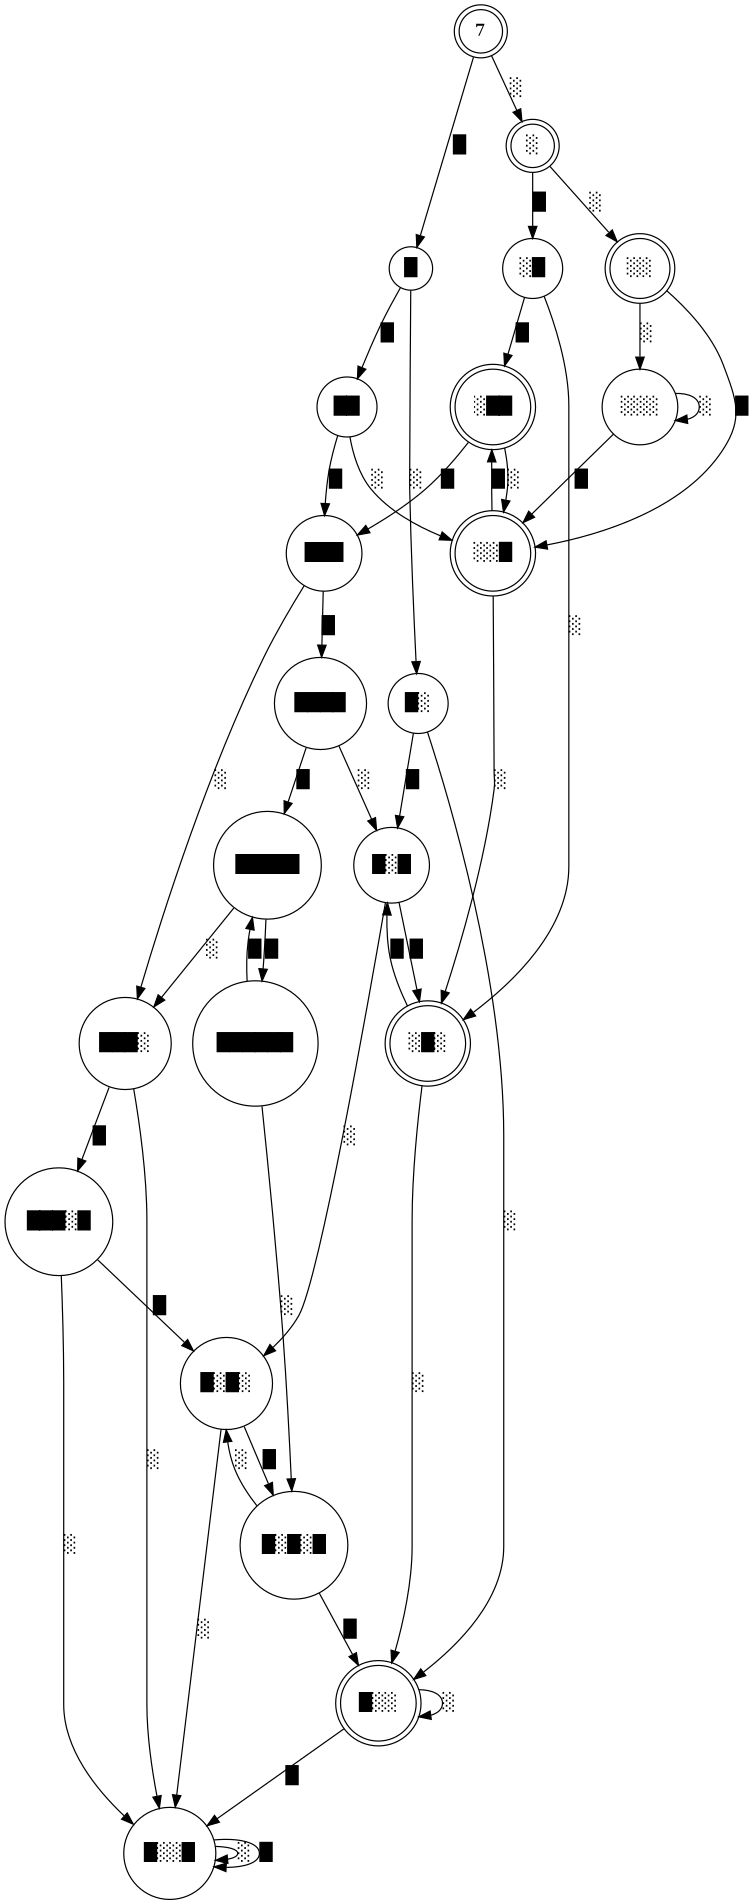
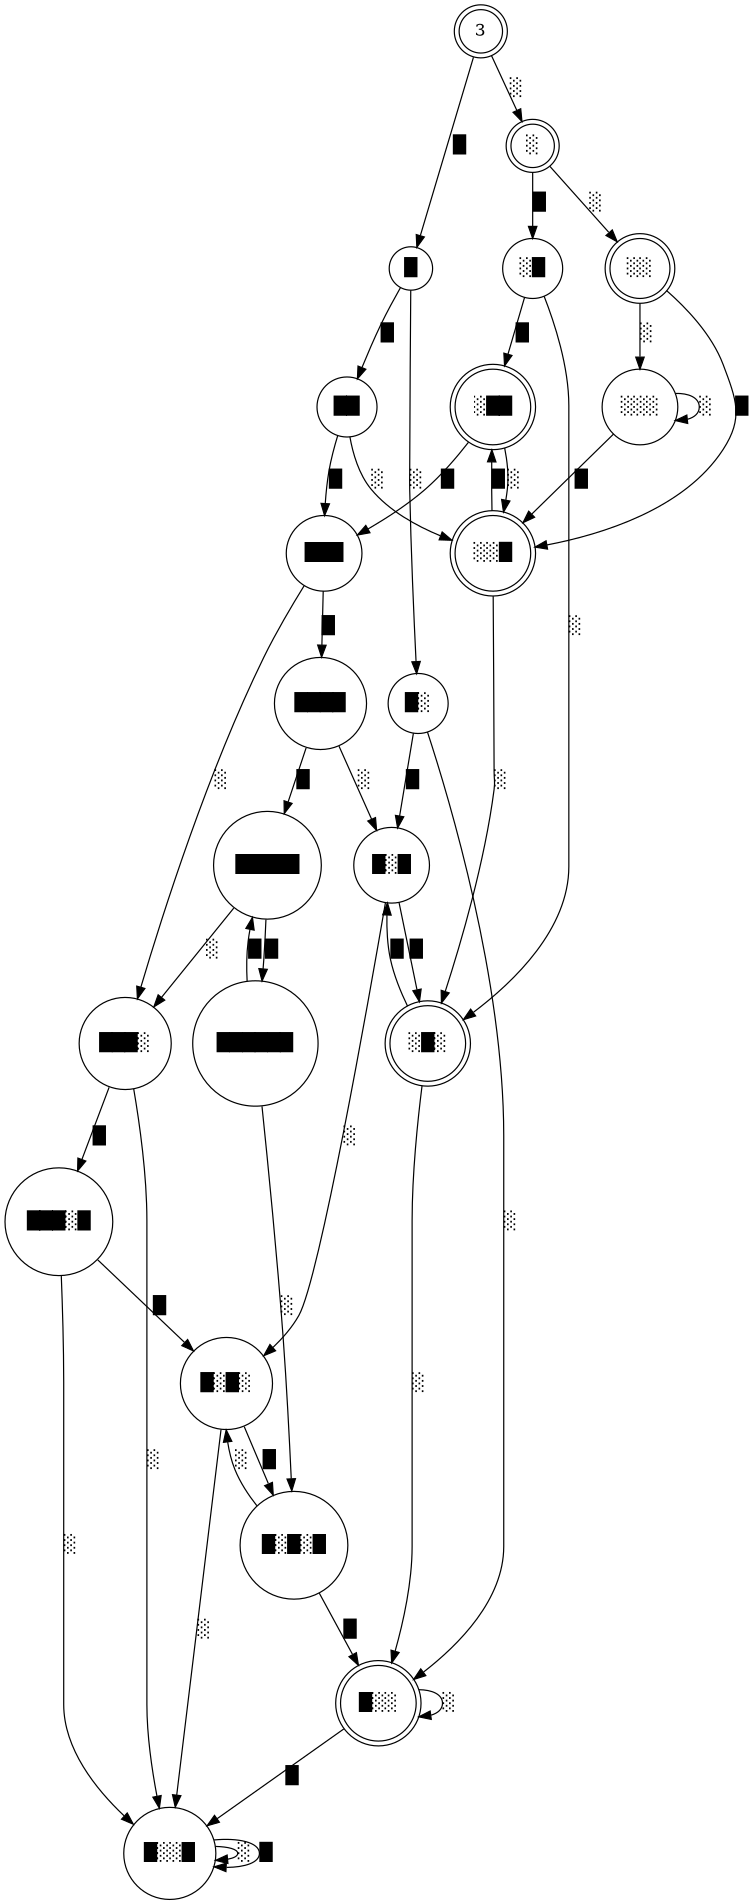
(481, 31) -> (481, 31)
